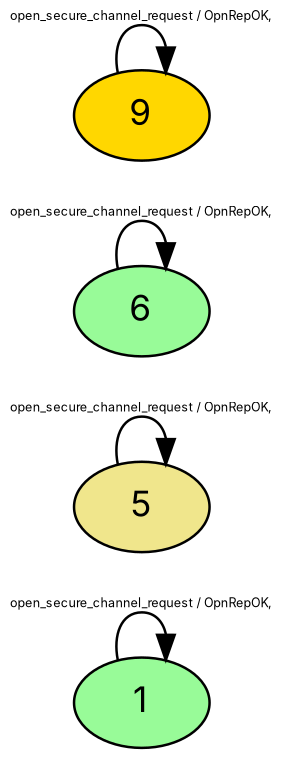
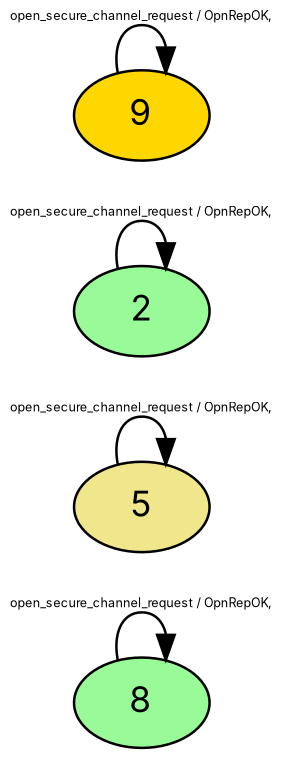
(142, 311) -> (142, 311)
(142, 703) -> (142, 703)
